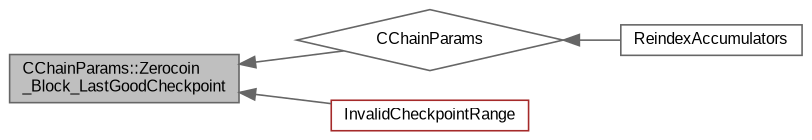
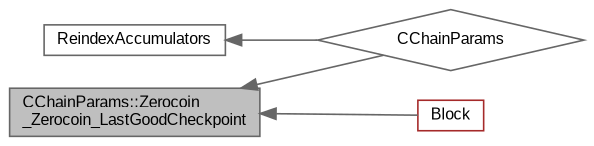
(600, 40) -> (280, 40)
(124, 79) -> (135, 112)
(430, 116) -> (451, 116)
